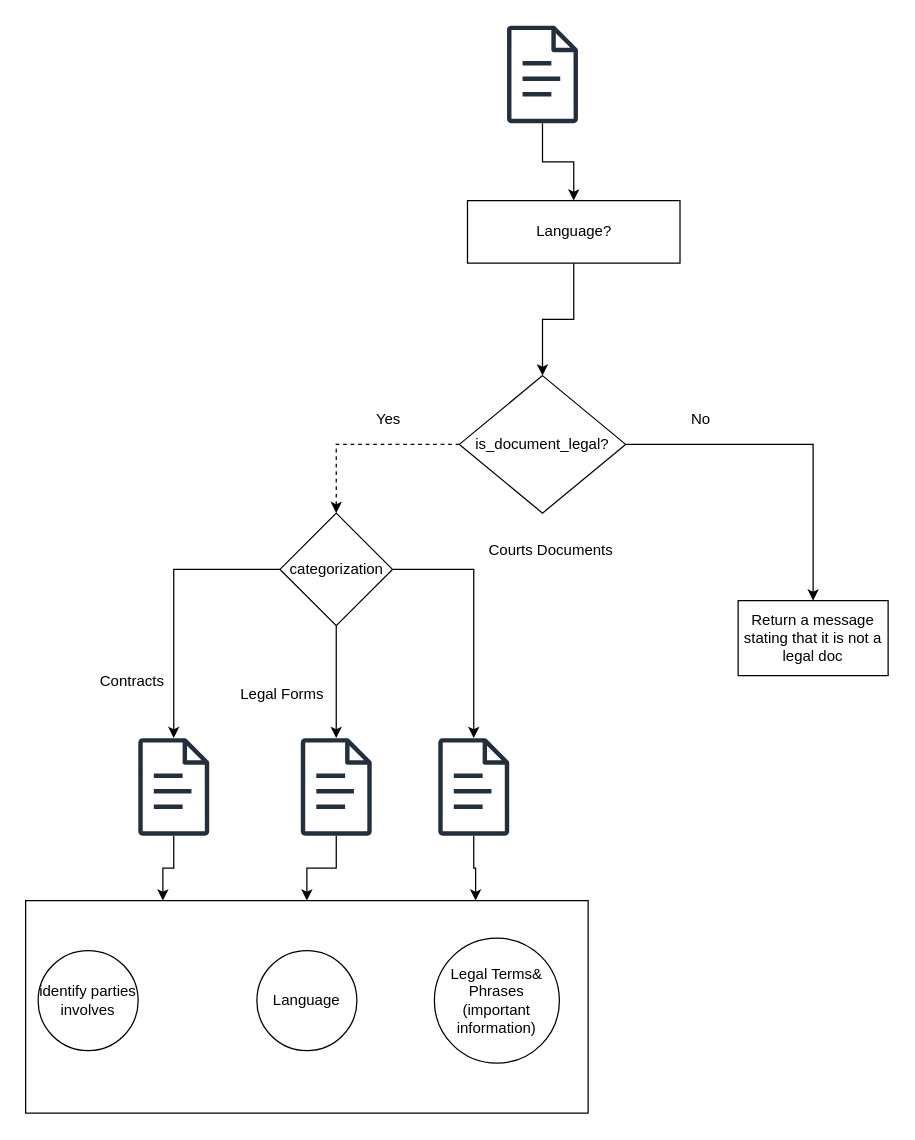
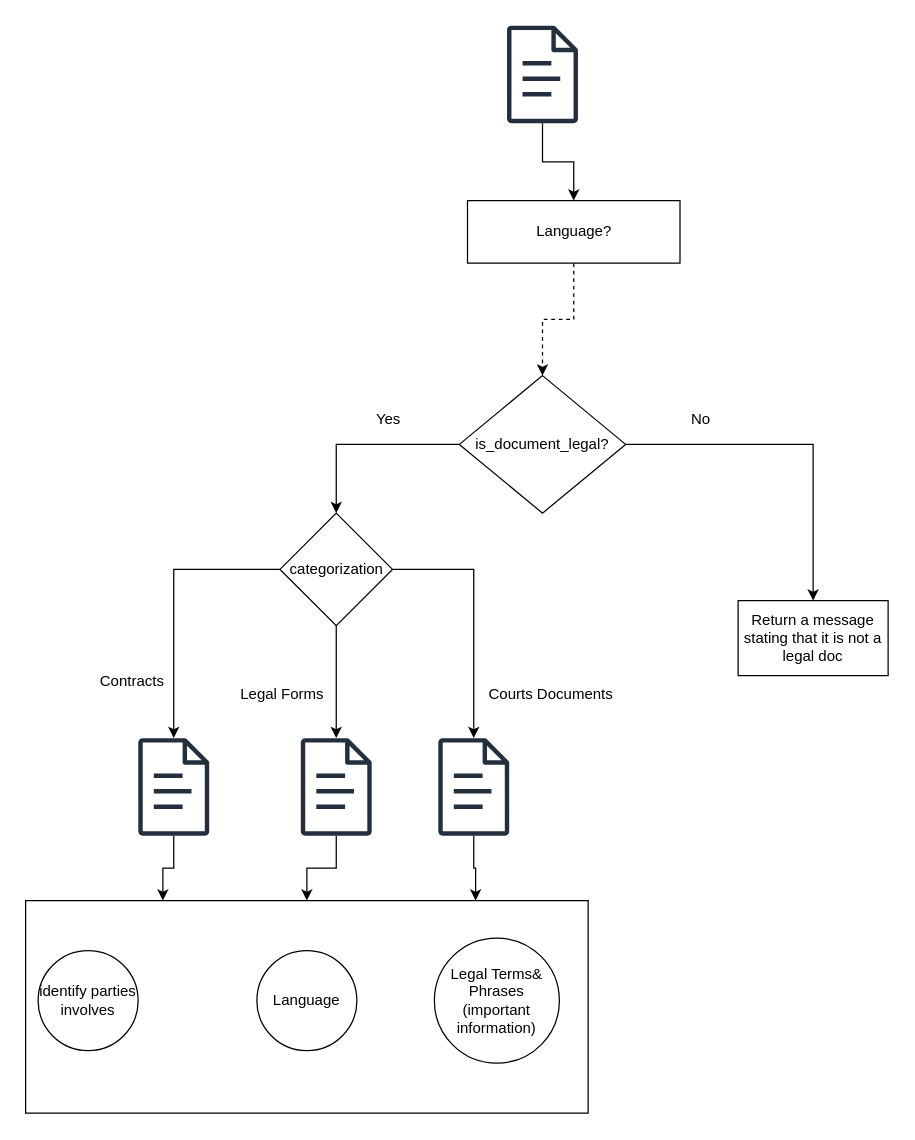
(562, 319) -> (562, 319)
(368, 444) -> (368, 444)
(551, 551) -> (551, 694)
